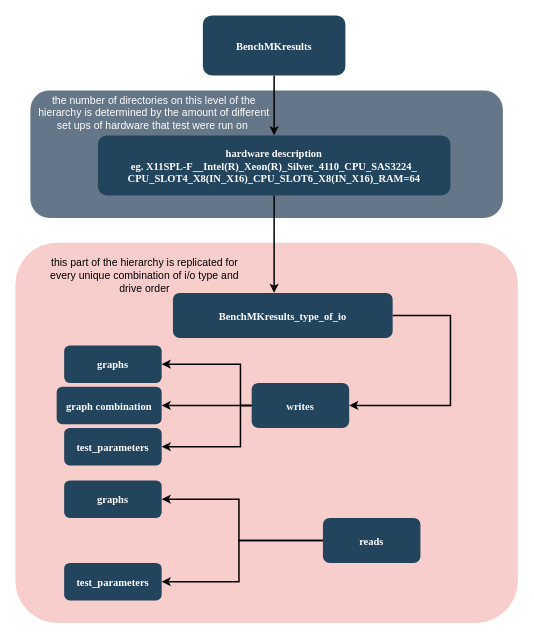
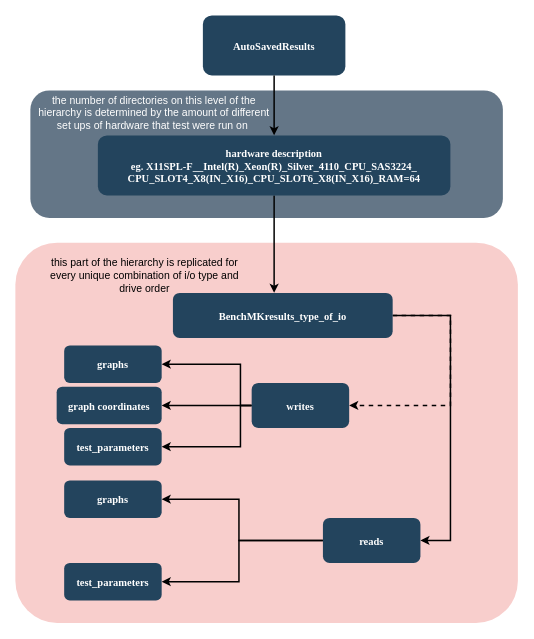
(274, 46) -> (274, 46)
(402, 405) -> (402, 405)
(109, 406) -> (109, 406)
none -> (450, 485)
